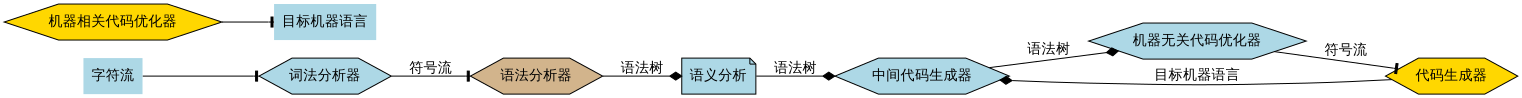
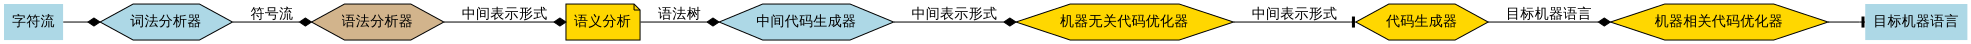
(1197, 41) -> (1125, 22)
(1049, 50) -> (955, 15)
(1346, 51) -> (1295, 15)
(642, 69) -> (505, 15)
(198, 76) -> (76, 22)
(428, 76) -> (266, 22)
(719, 76) -> (603, 22)
(1202, 85) -> (1543, 22)
